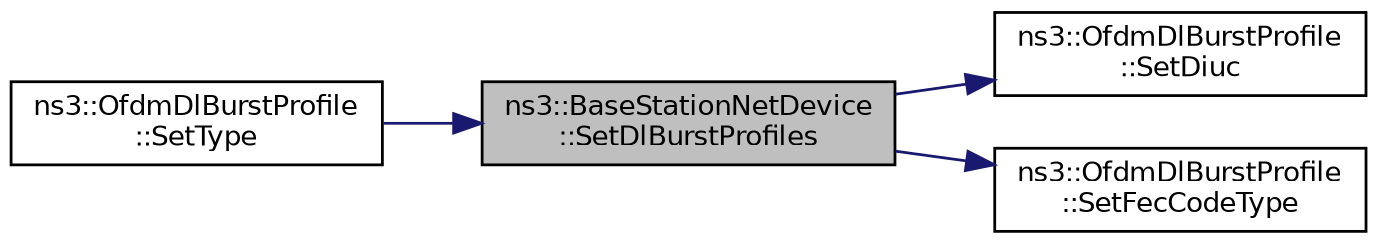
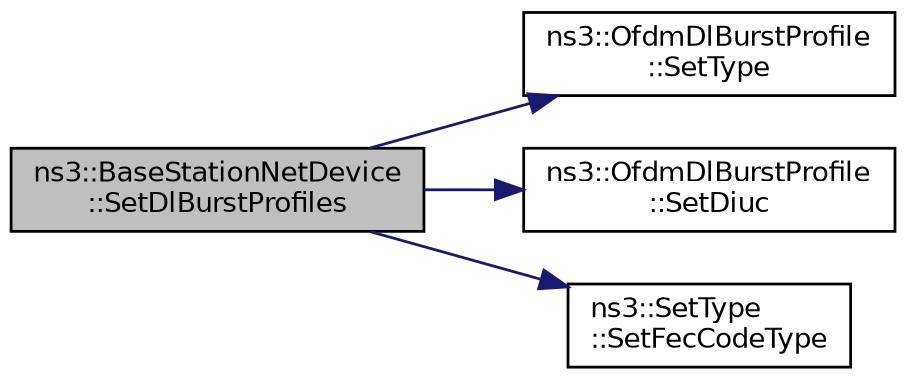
(418, 123) -> (450, 126)
(1180, 190) -> (709, 326)
